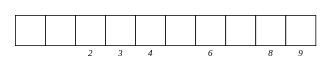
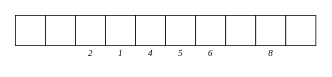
(120, 53) -> (120, 53)
none -> (180, 53)
(300, 53) -> none
